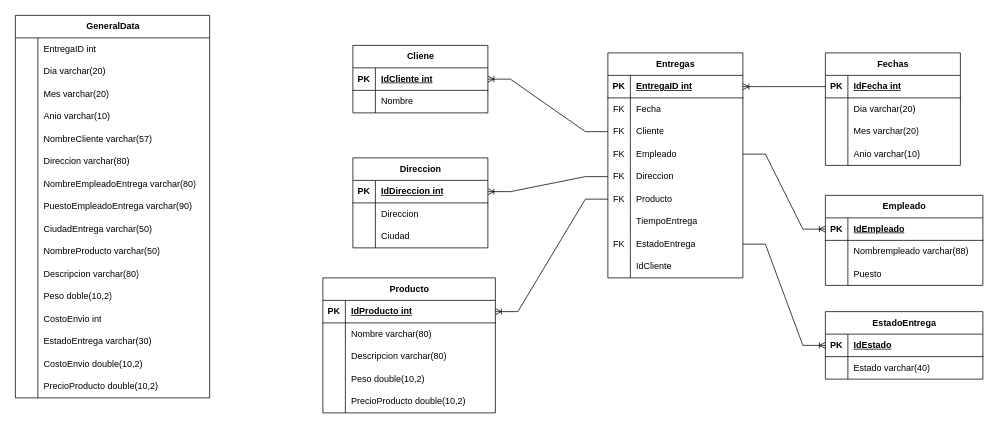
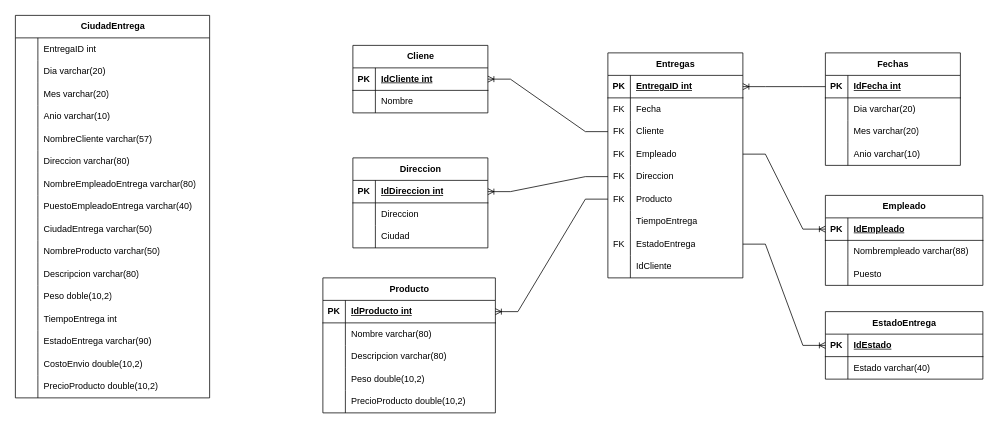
(113, 27) -> (113, 27)
(125, 207) -> (125, 207)
(76, 319) -> (83, 319)
(106, 342) -> (106, 342)
